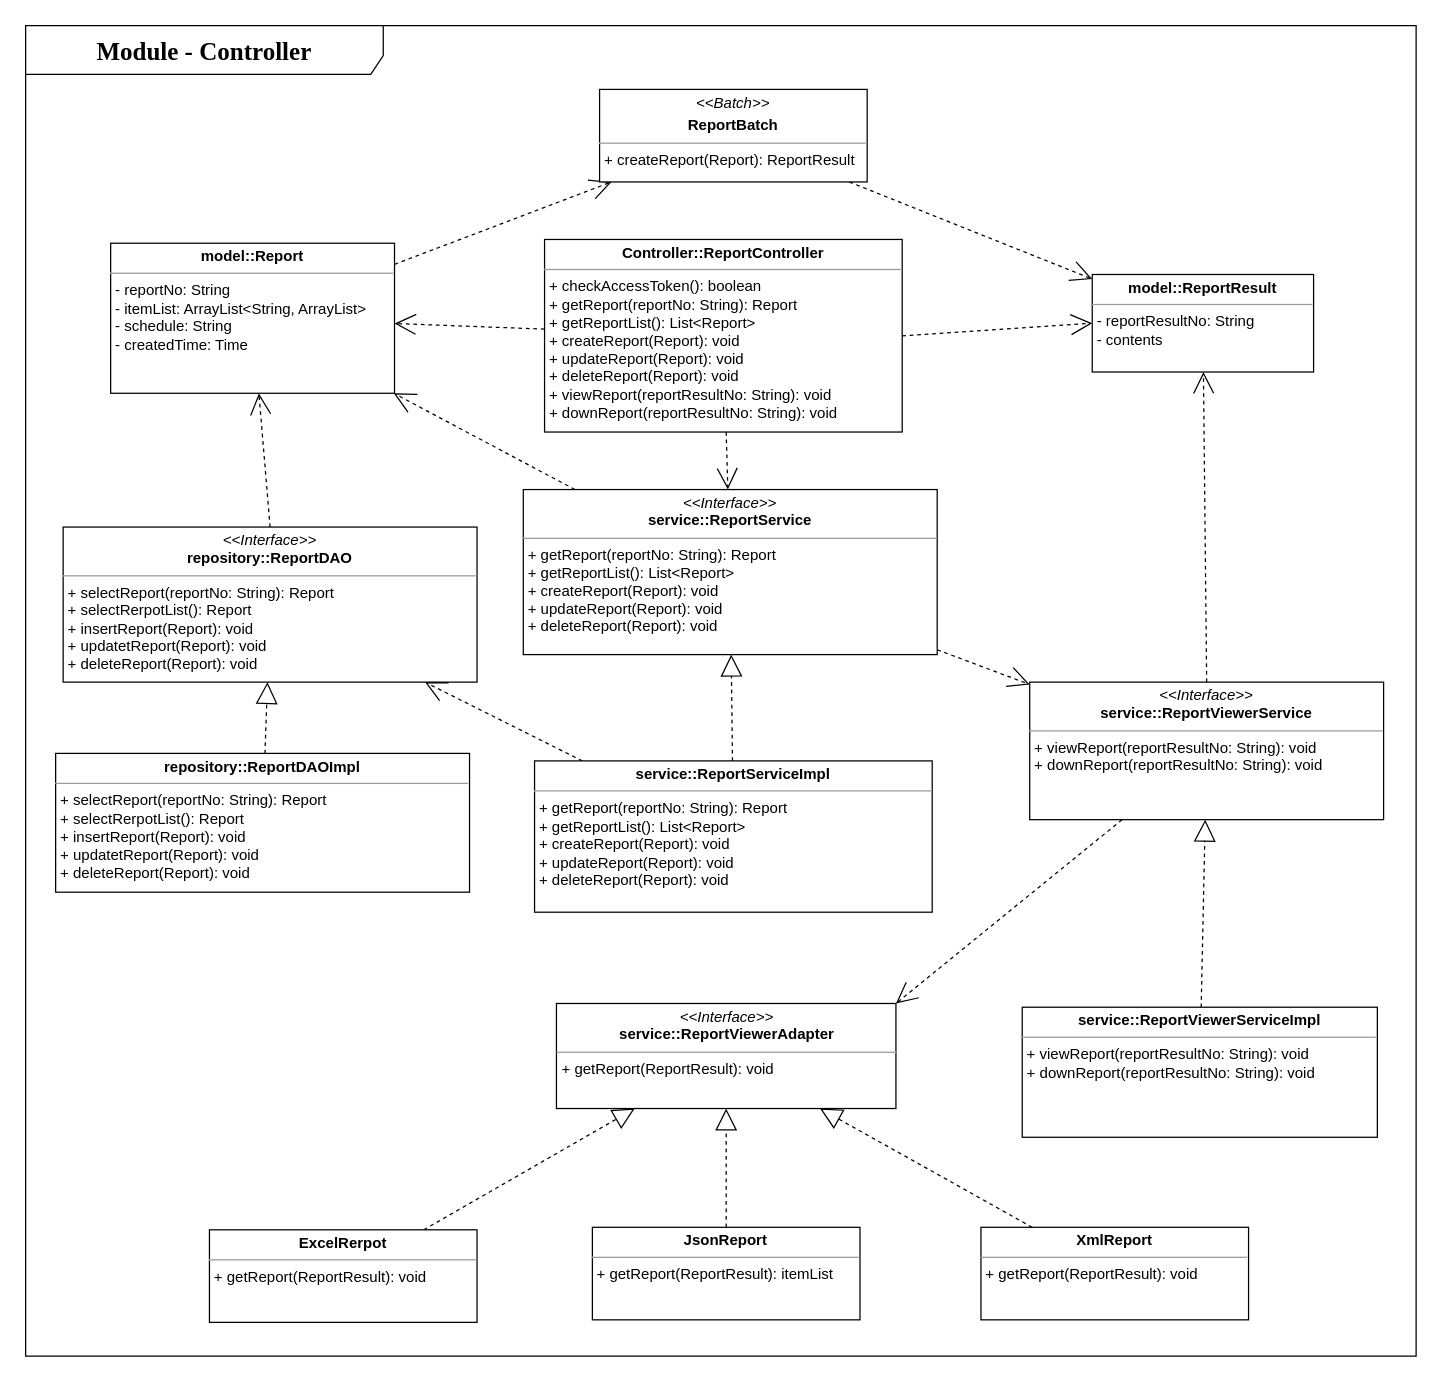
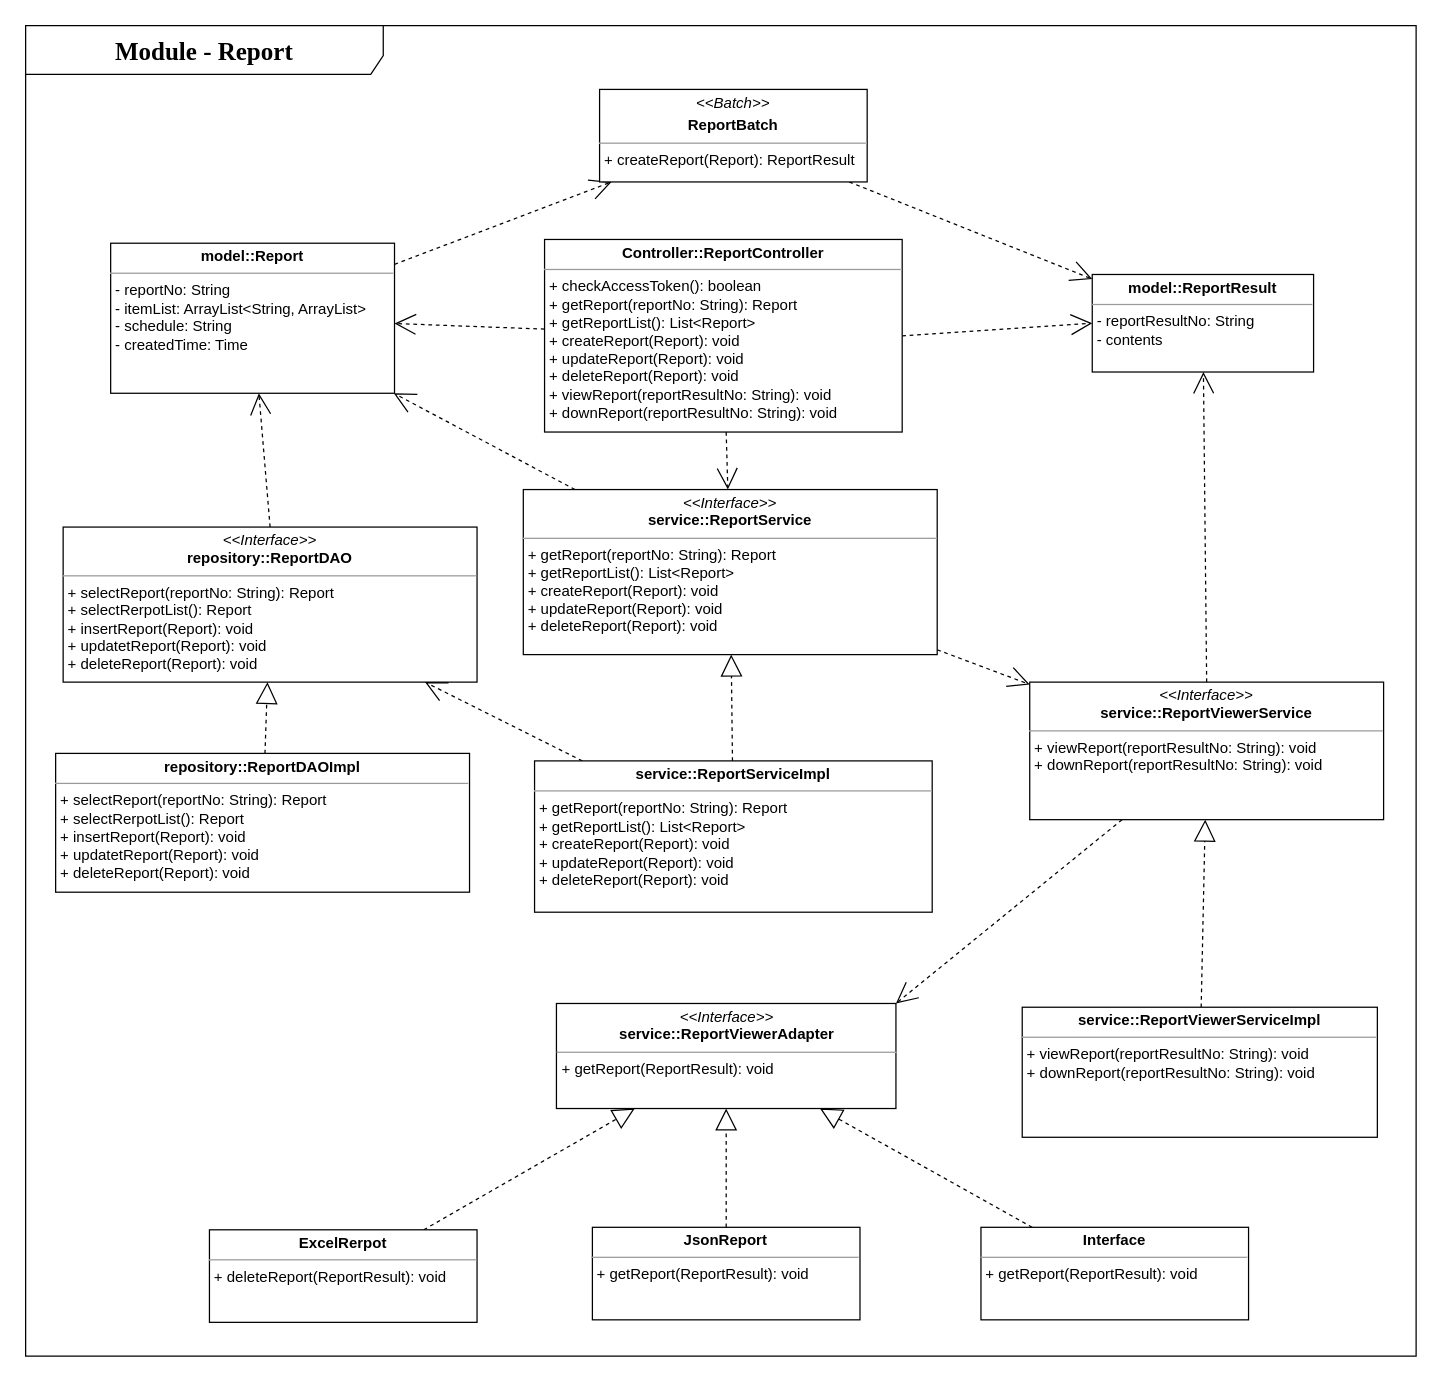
(204, 51) -> (204, 51)
(1101, 1245) -> (1101, 1245)
(330, 1247) -> (340, 1247)
(727, 1254) -> (712, 1245)
